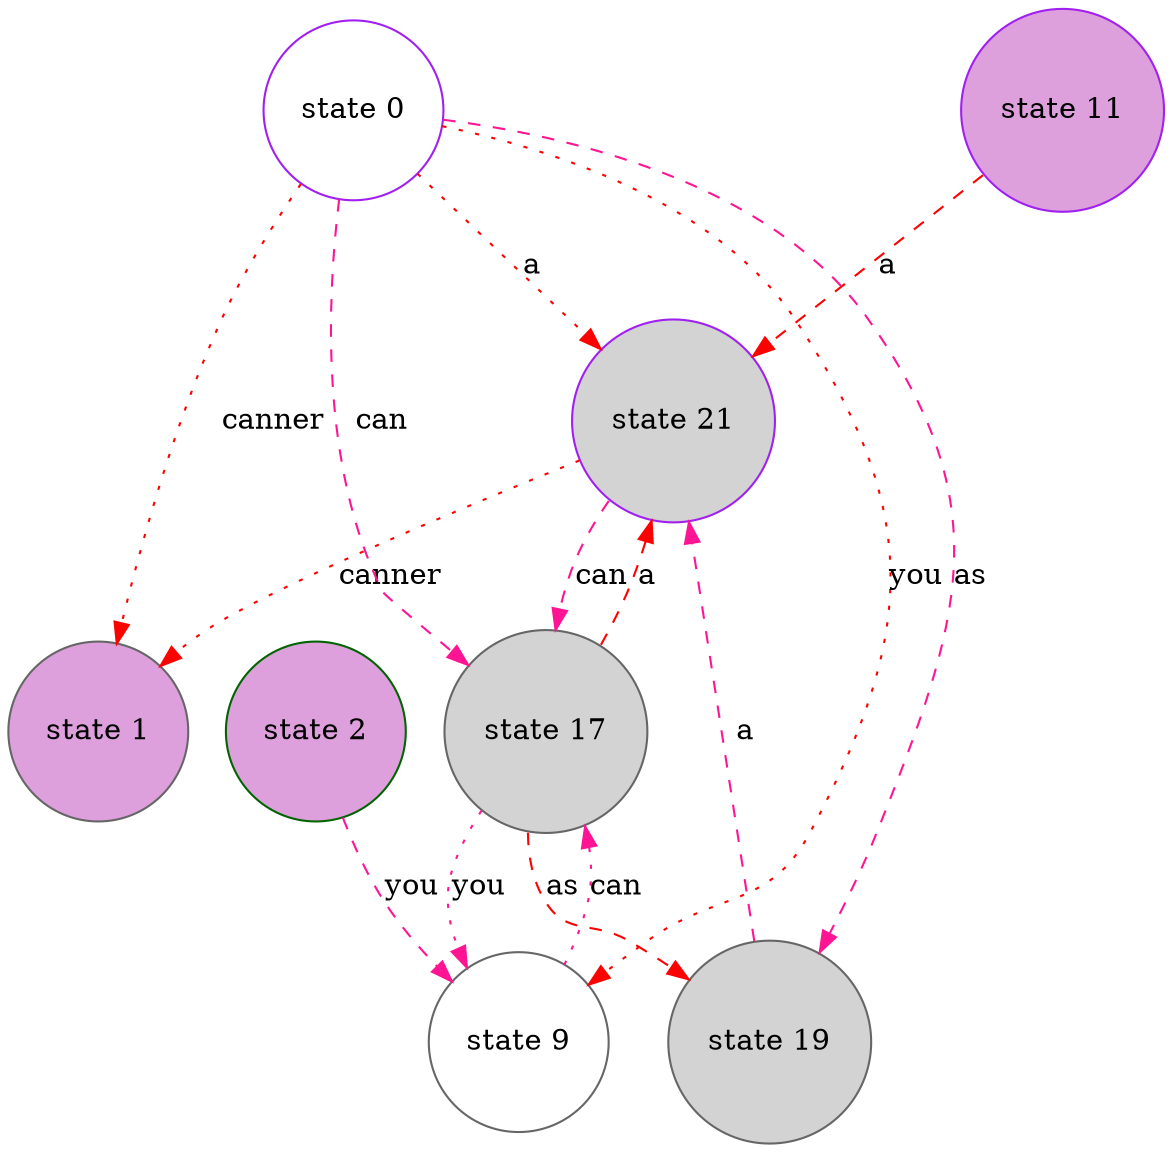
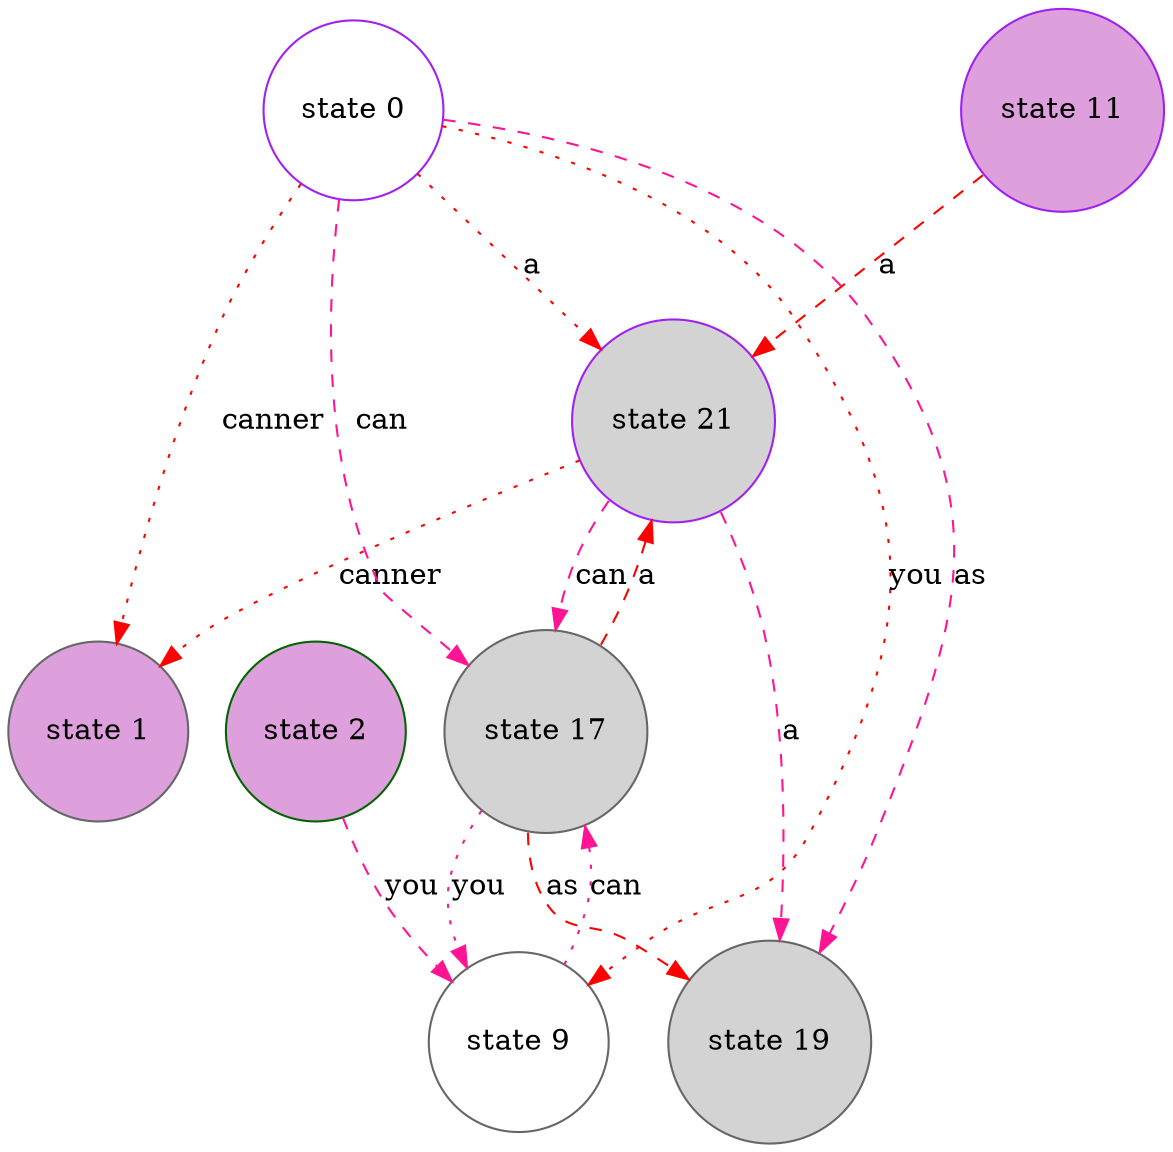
(723, 742) -> (777, 711)
